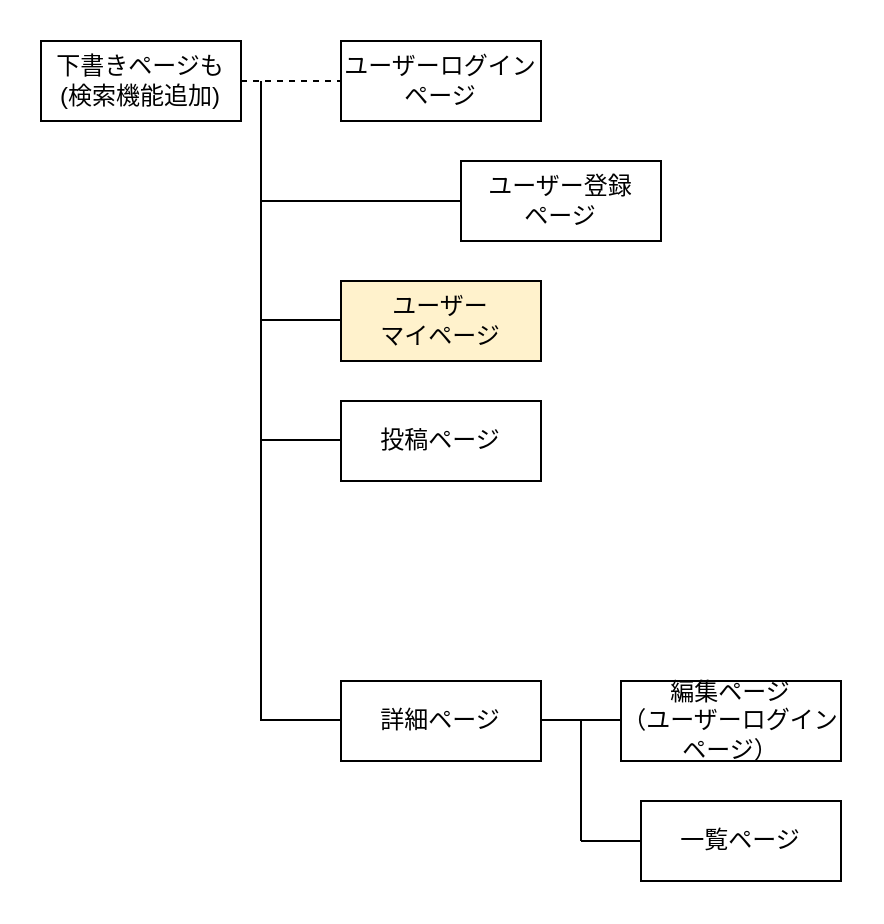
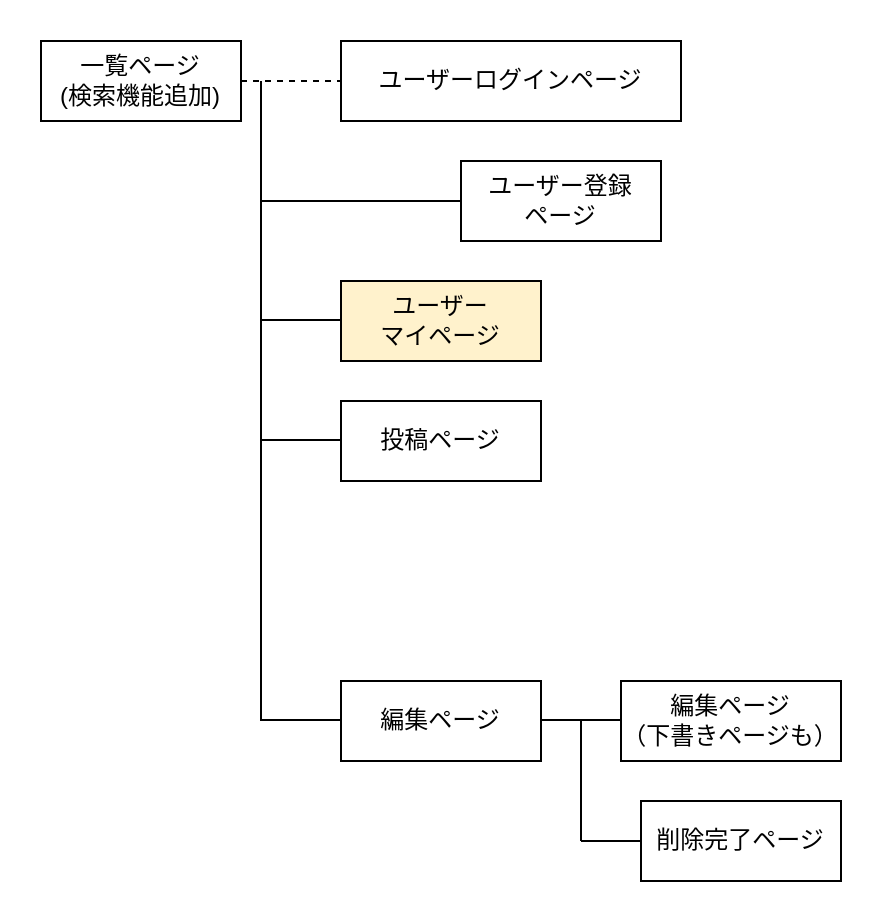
(141, 81) -> (141, 81)
(441, 81) -> (511, 81)
(441, 721) -> (441, 721)
(731, 721) -> (731, 721)
(741, 841) -> (741, 841)
